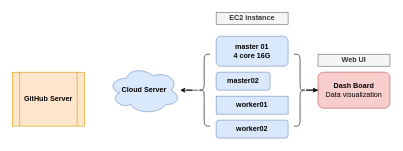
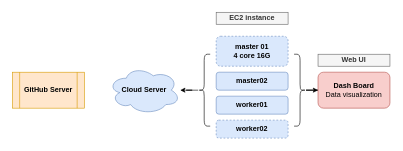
(252, 51) -> (252, 51)
(243, 81) -> (252, 81)
(48, 99) -> (48, 90)
(252, 105) -> (252, 105)
(252, 129) -> (252, 129)
